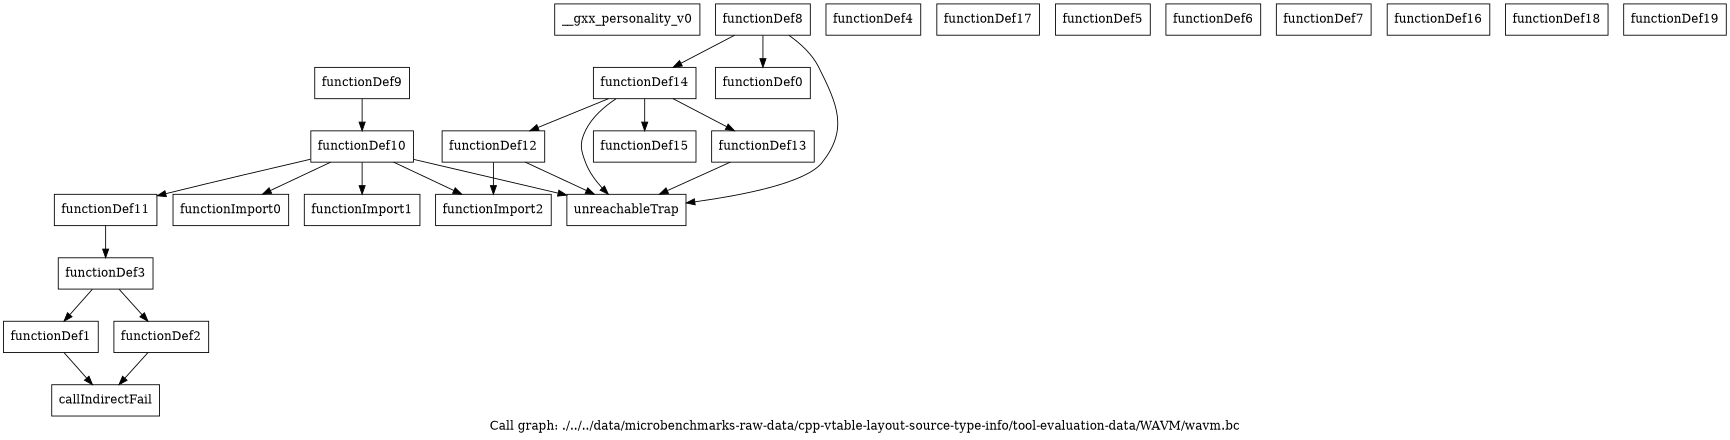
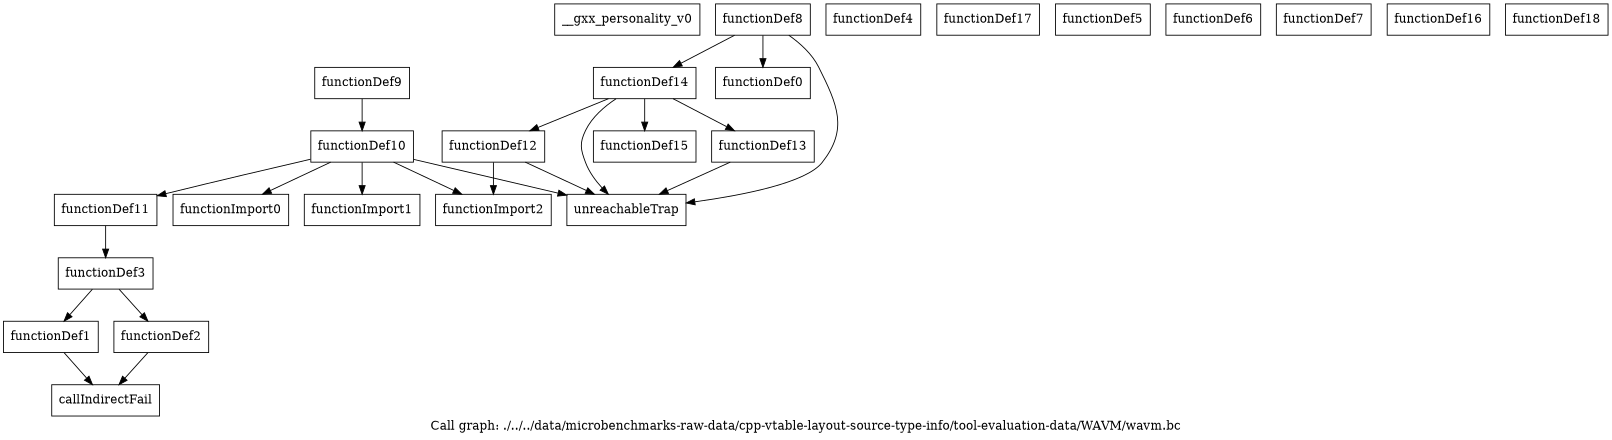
(1675, 20) -> none
